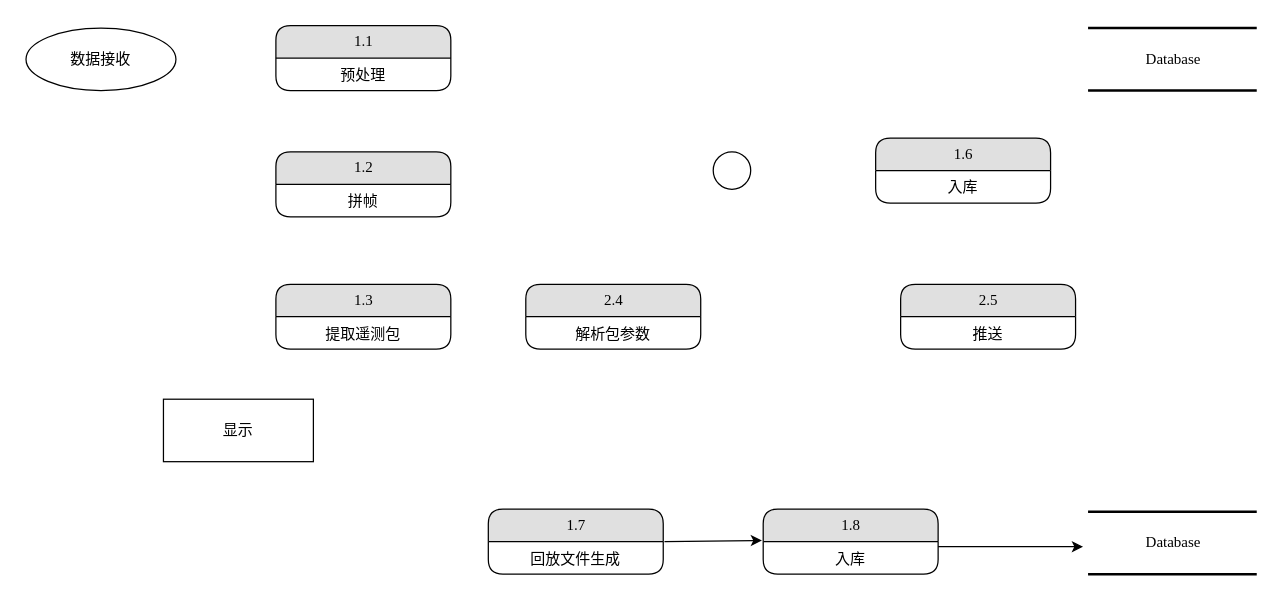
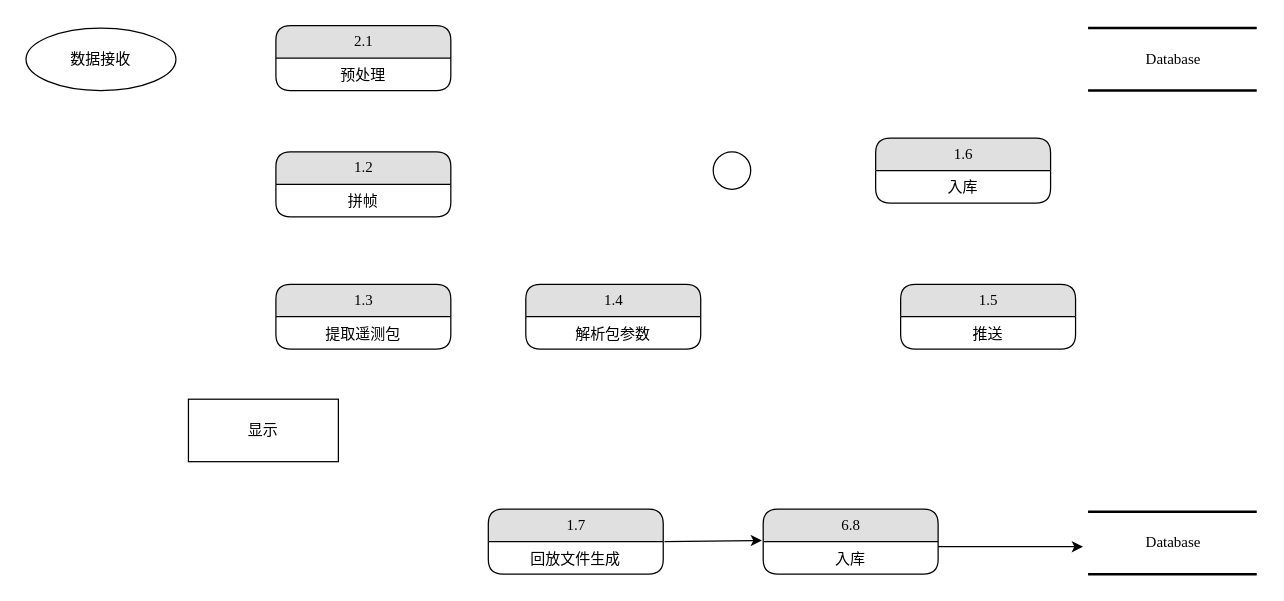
(364, 42) -> (364, 42)
(614, 301) -> (614, 301)
(989, 301) -> (989, 301)
(238, 431) -> (263, 431)
(851, 526) -> (851, 526)
